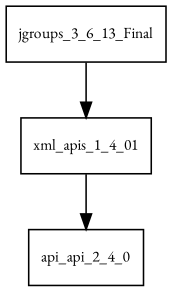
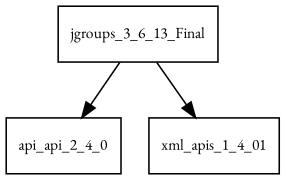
(86, 194) -> (105, 84)
